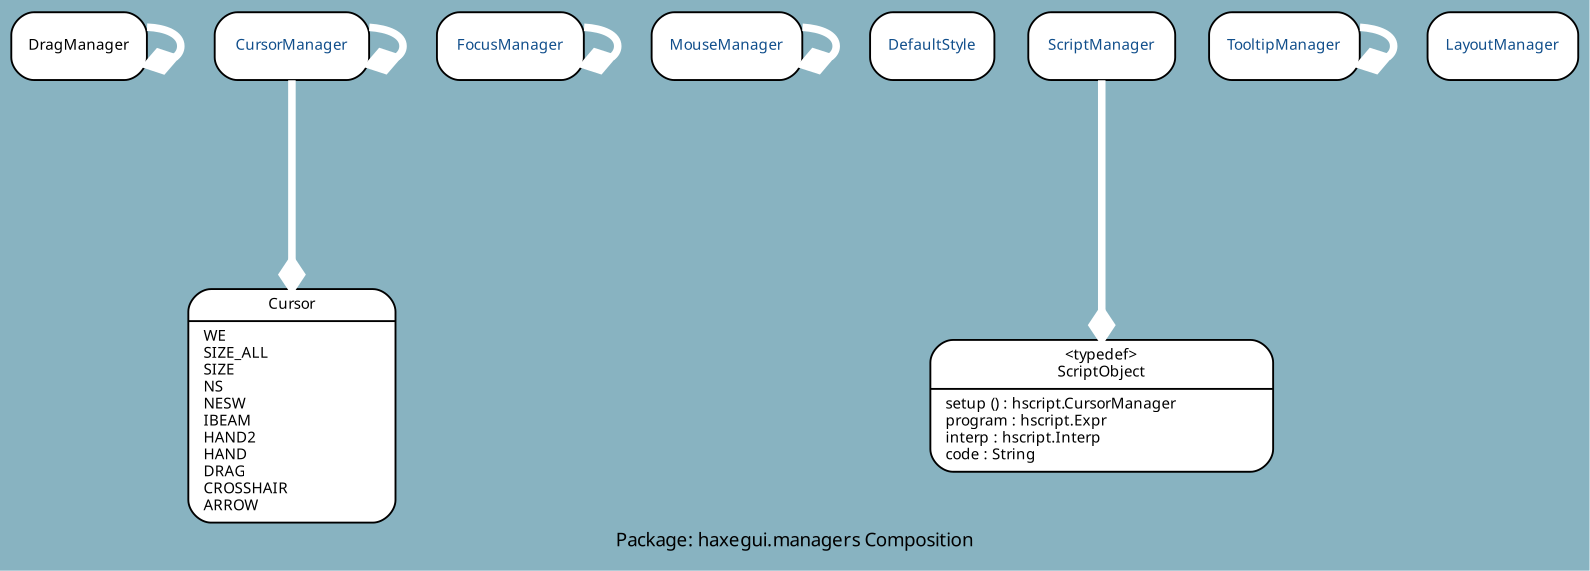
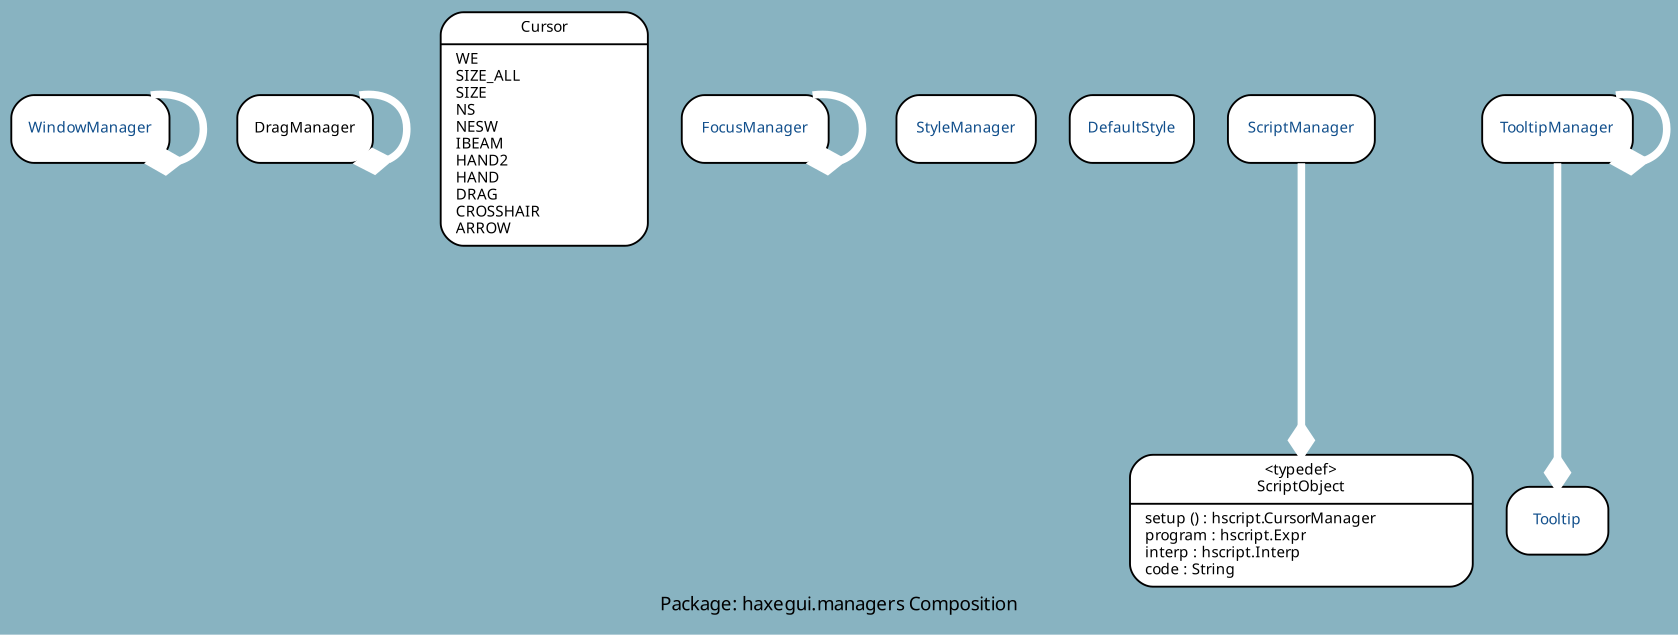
(292, 46) -> none
(727, 46) -> none
(1503, 46) -> none
none -> (90, 129)
none -> (966, 129)
none -> (1558, 521)
